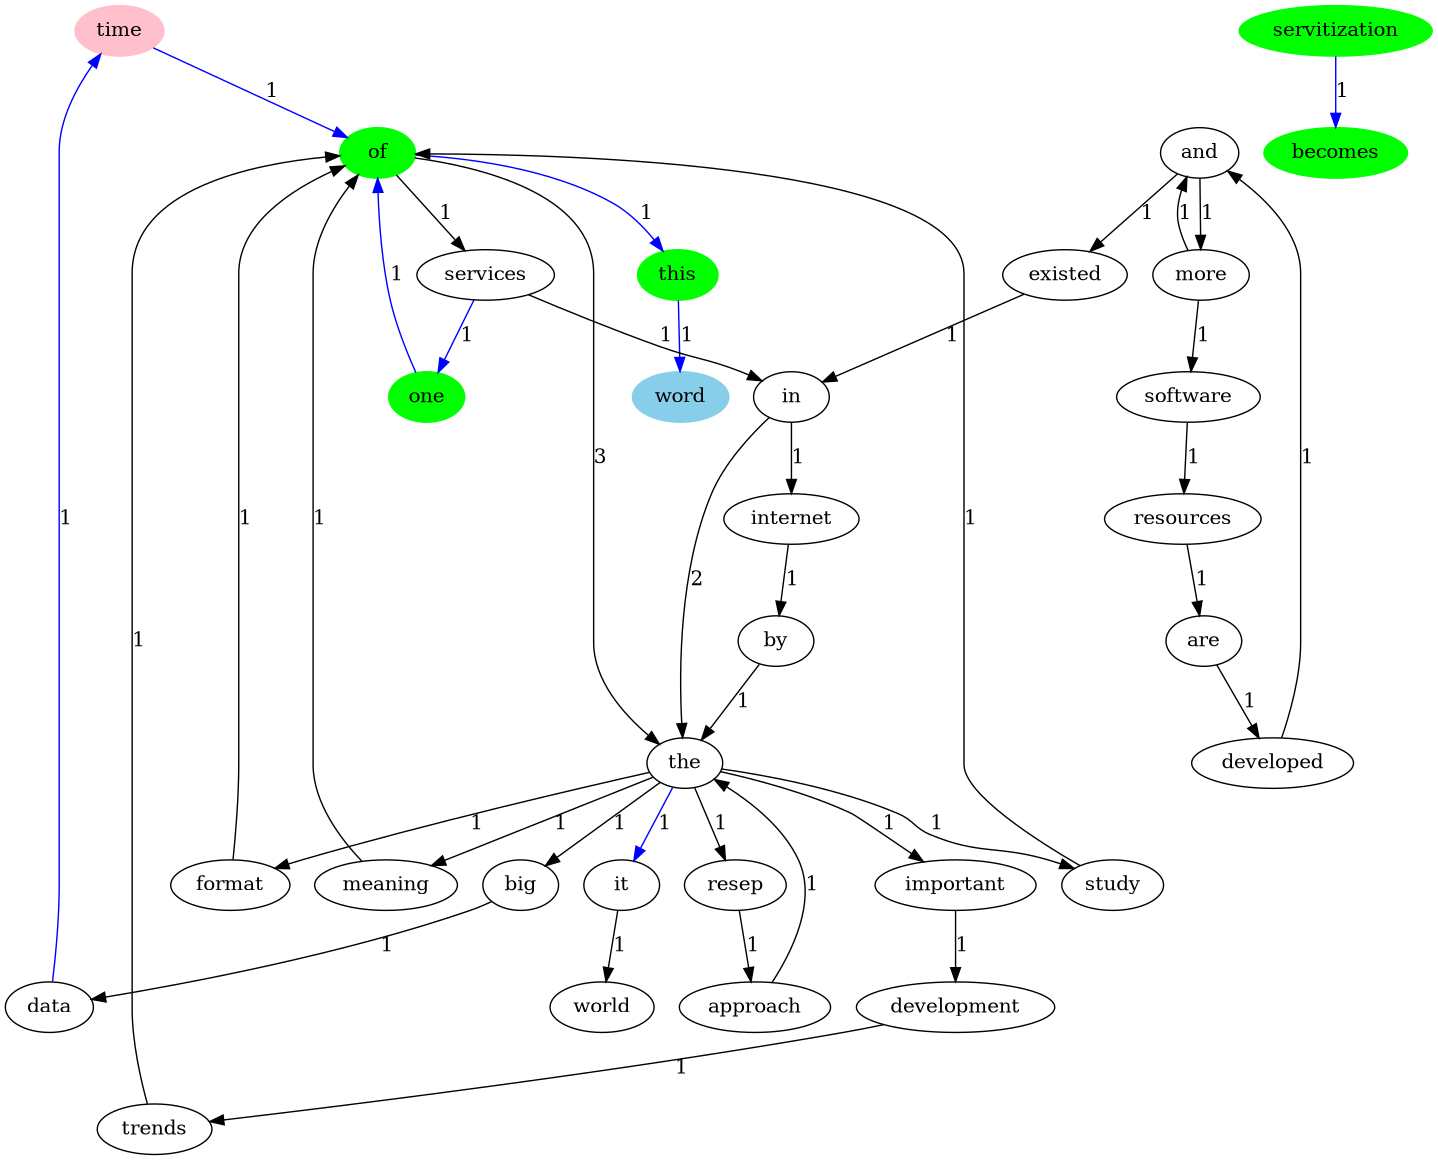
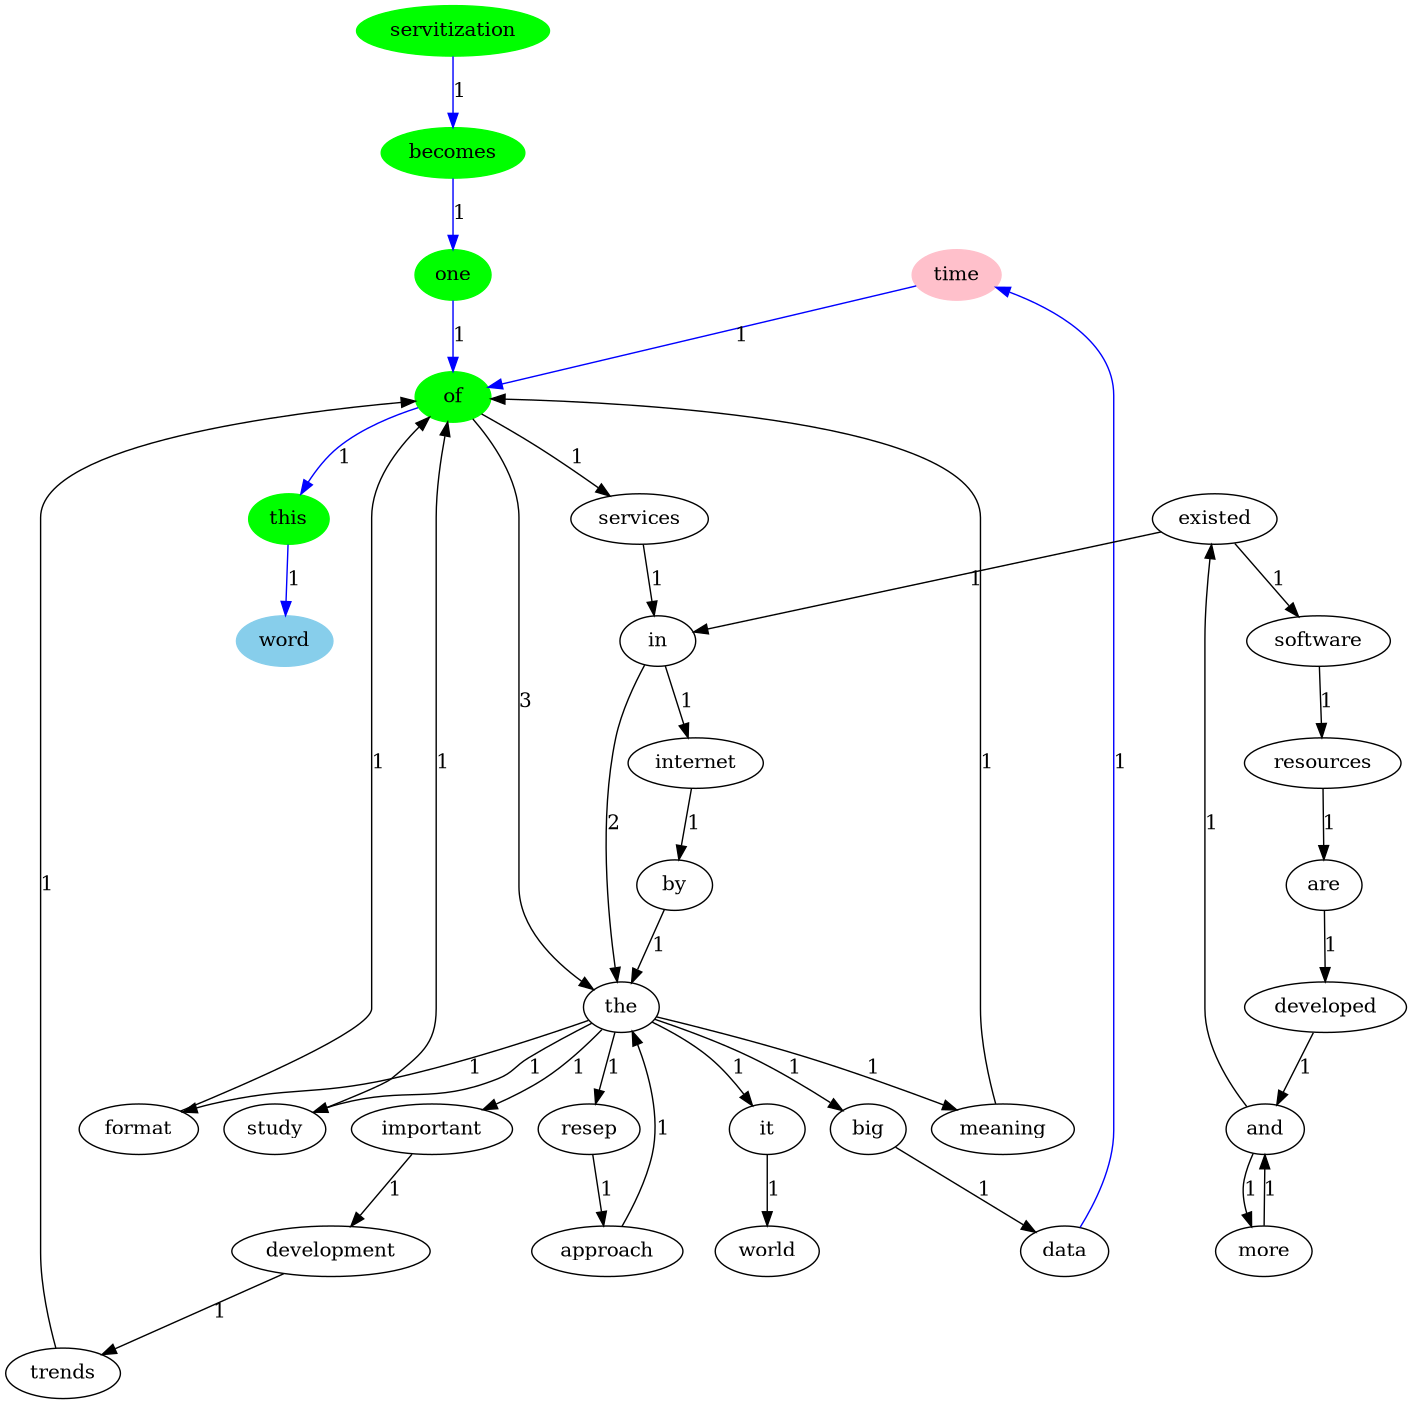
(1195, 329) -> (1262, 575)
(459, 330) -> (453, 207)
(657, 818) -> (703, 1052)
